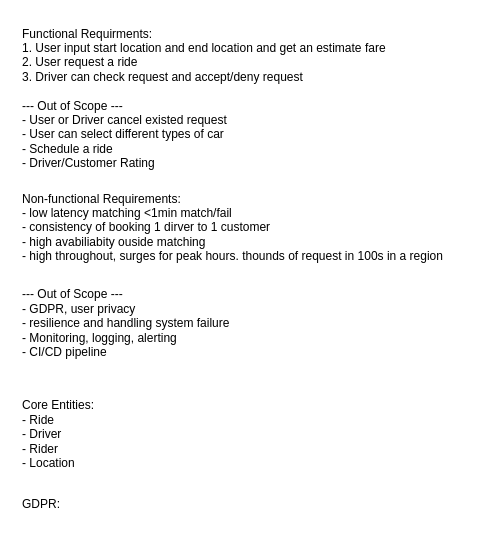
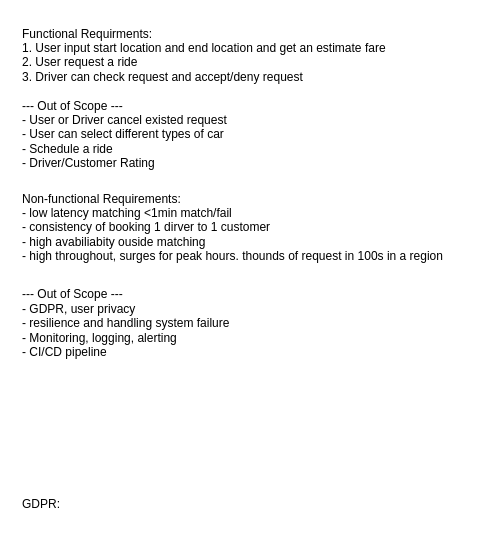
(66, 442) -> none
